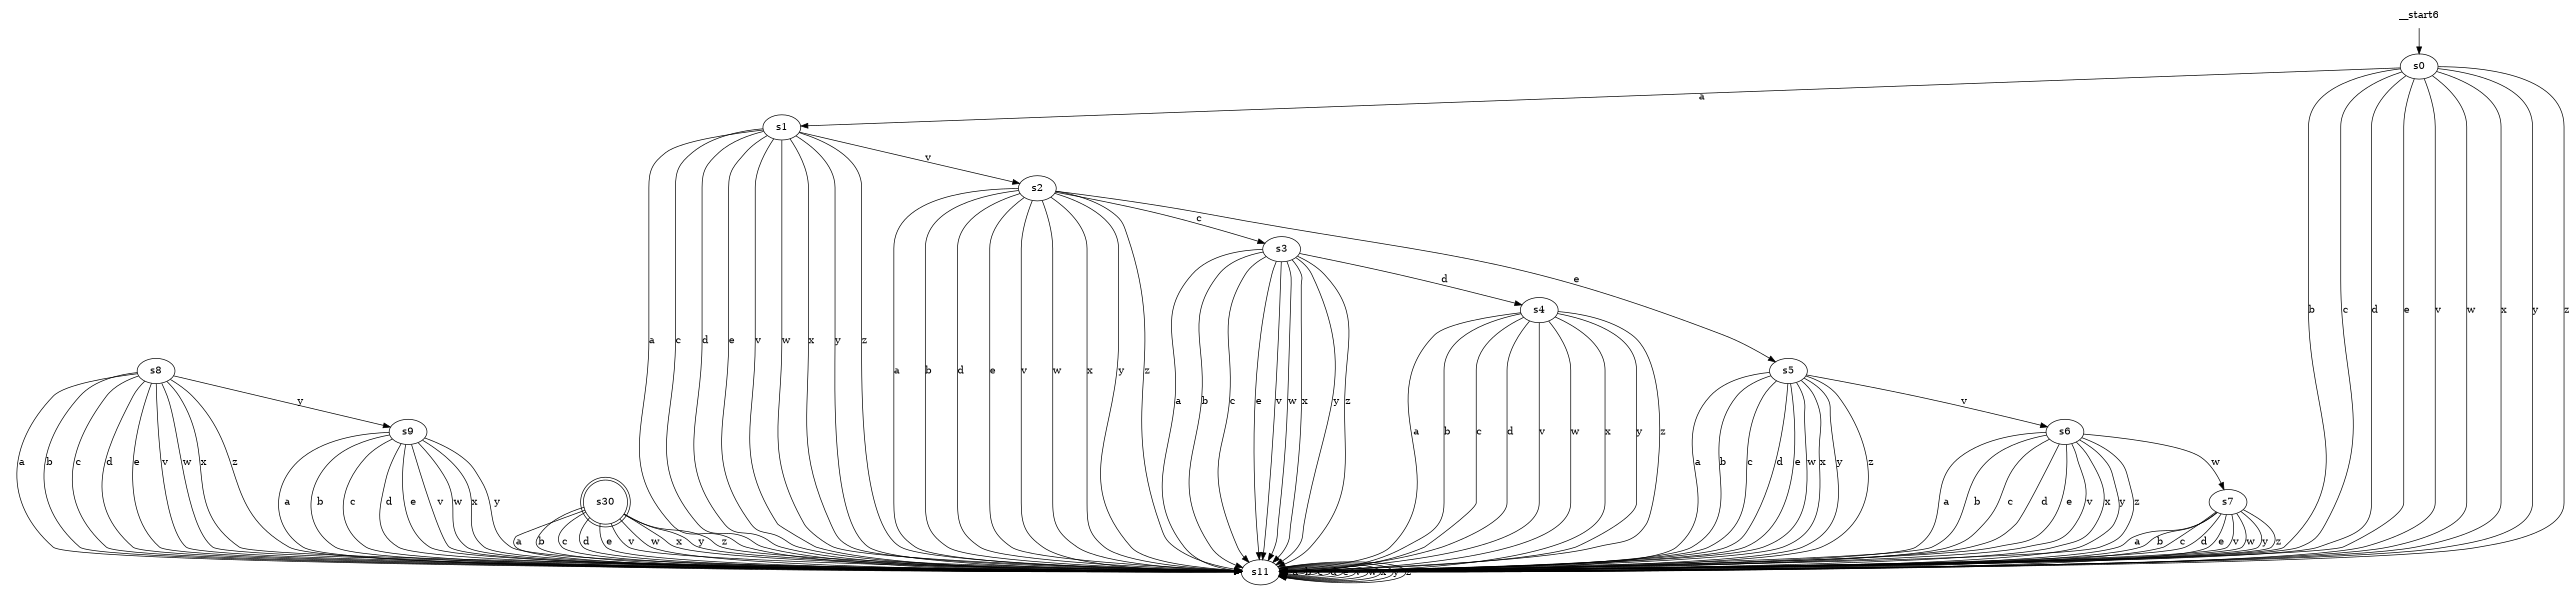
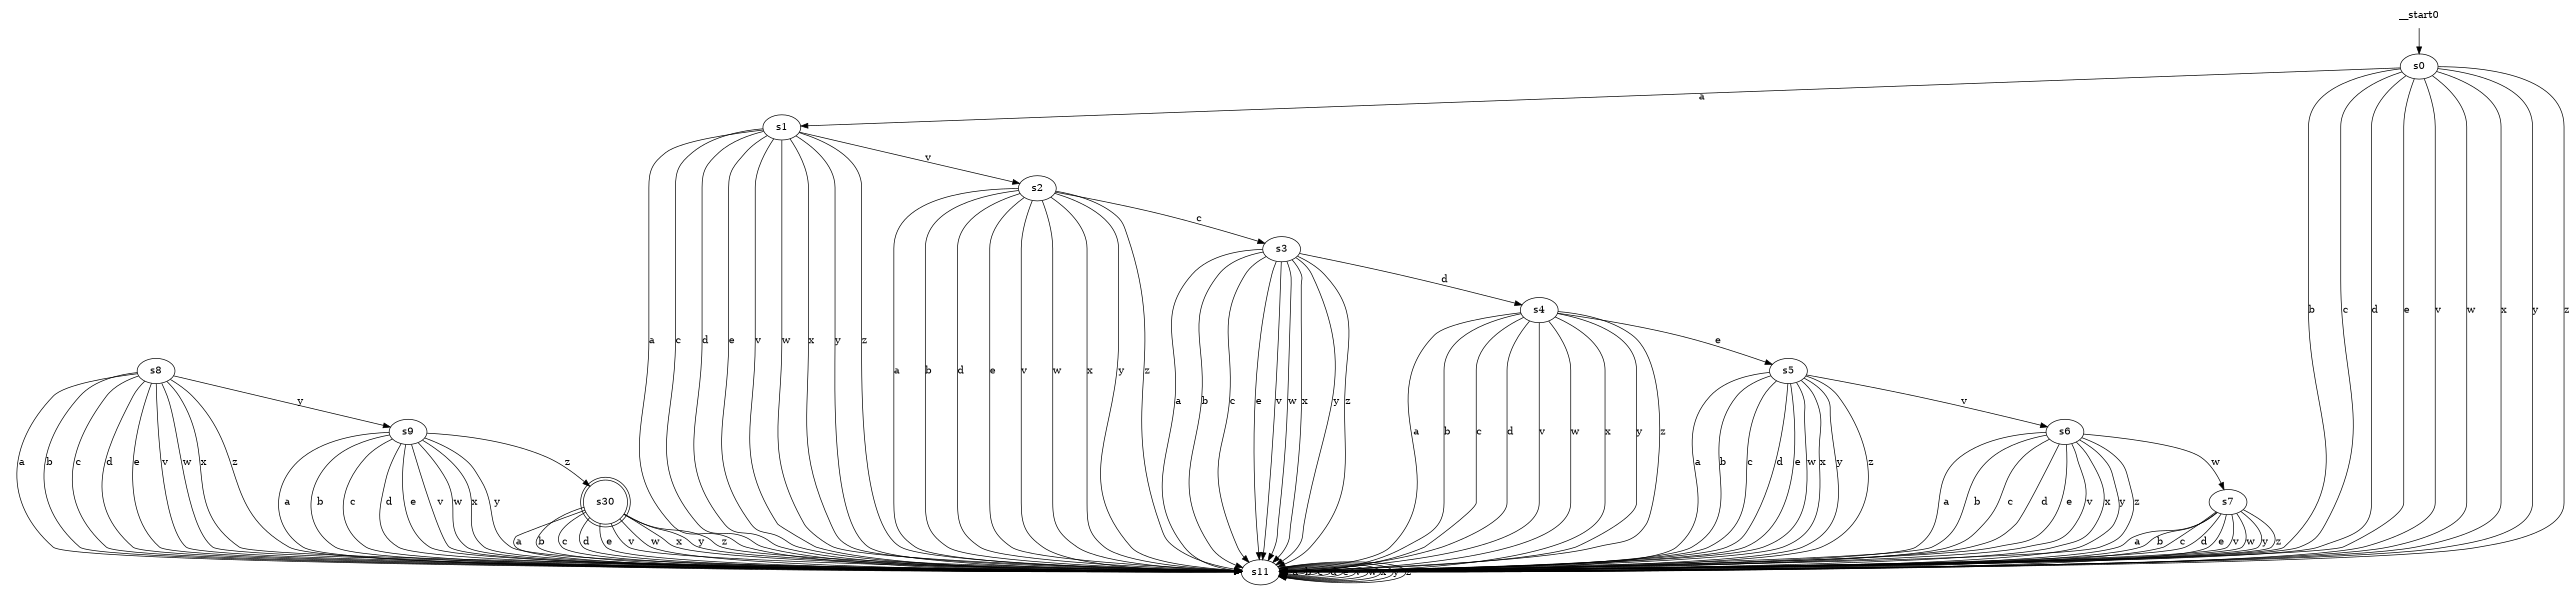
(2419, 15) -> (2419, 15)
(1419, 250) -> (1663, 332)
none -> (510, 445)
